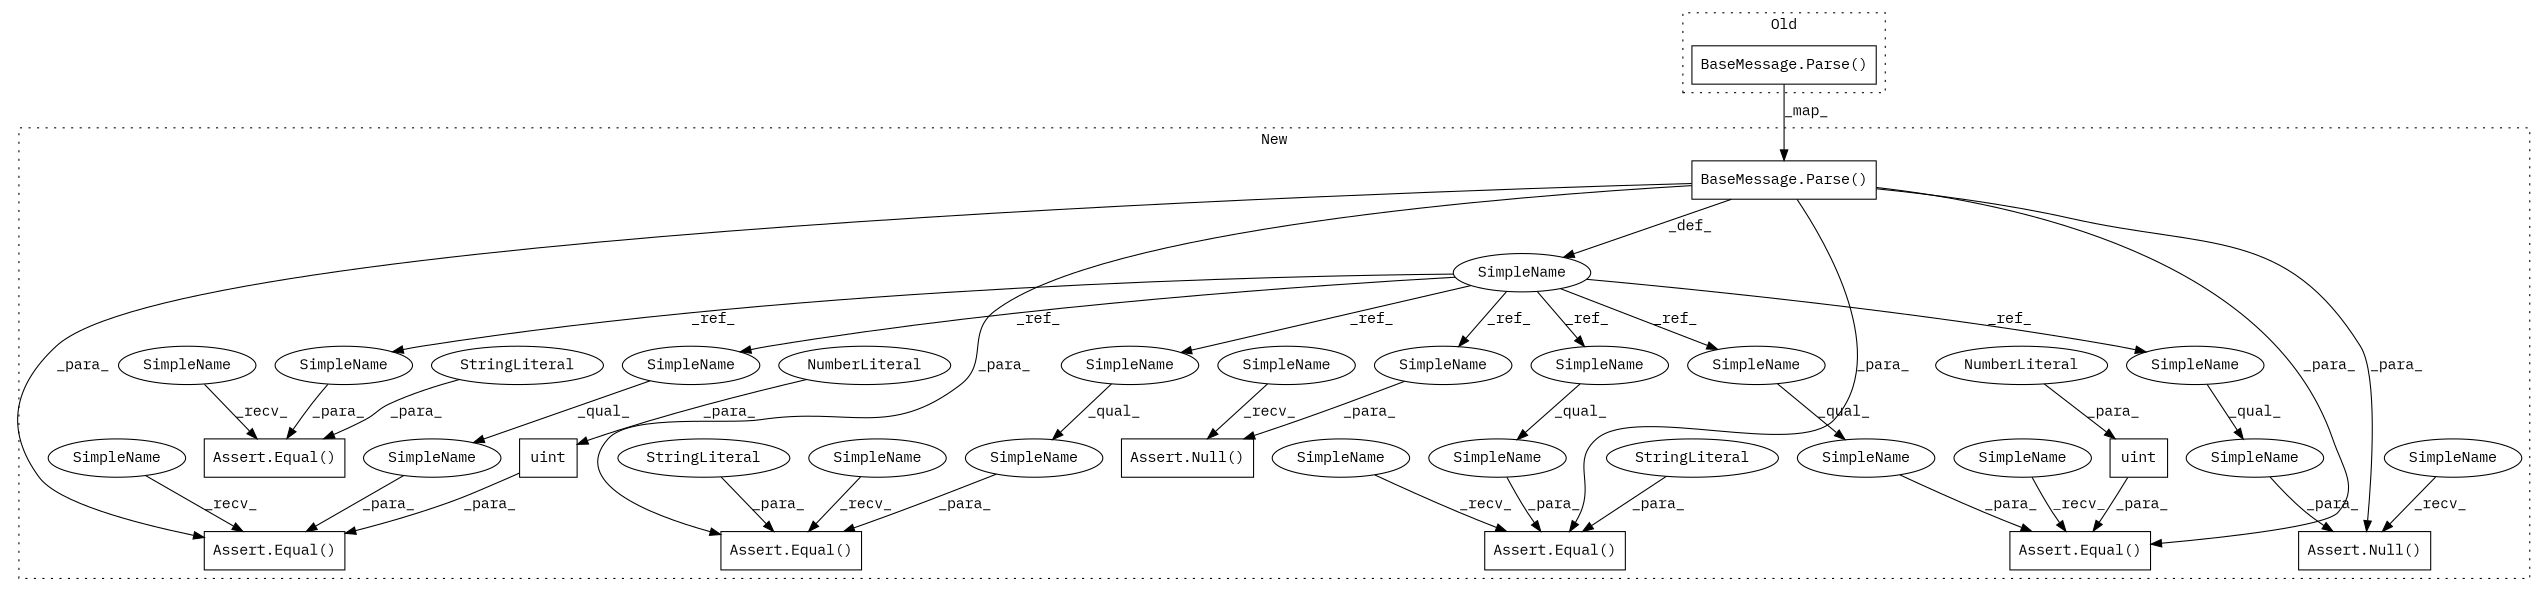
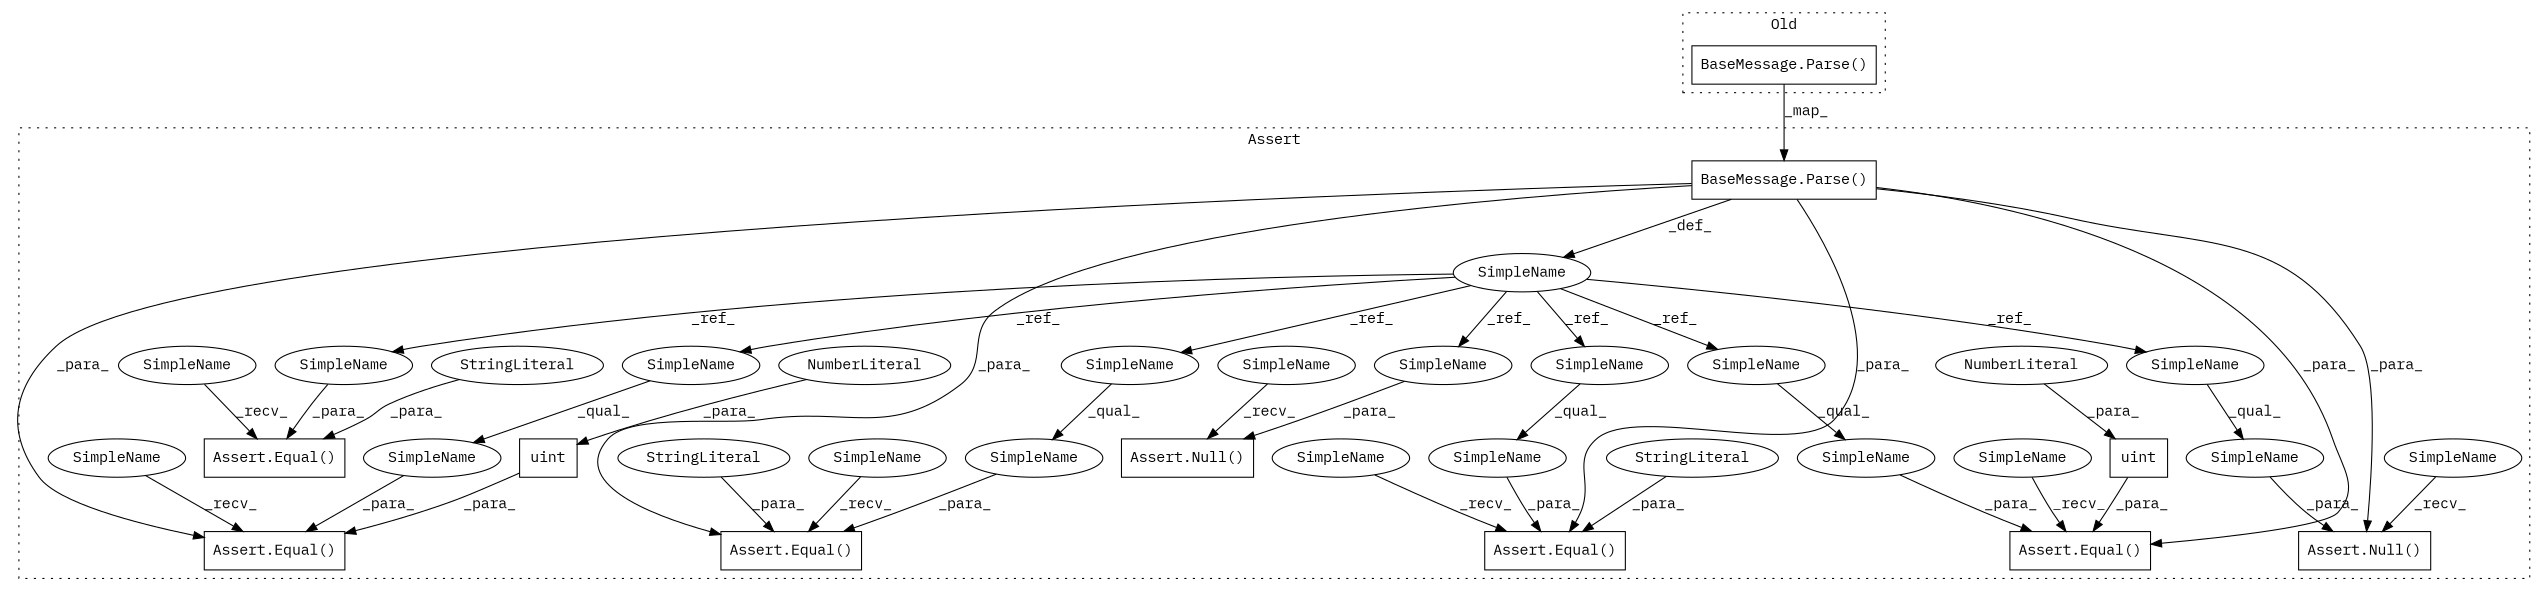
(1274, 140) -> (1274, 140)
